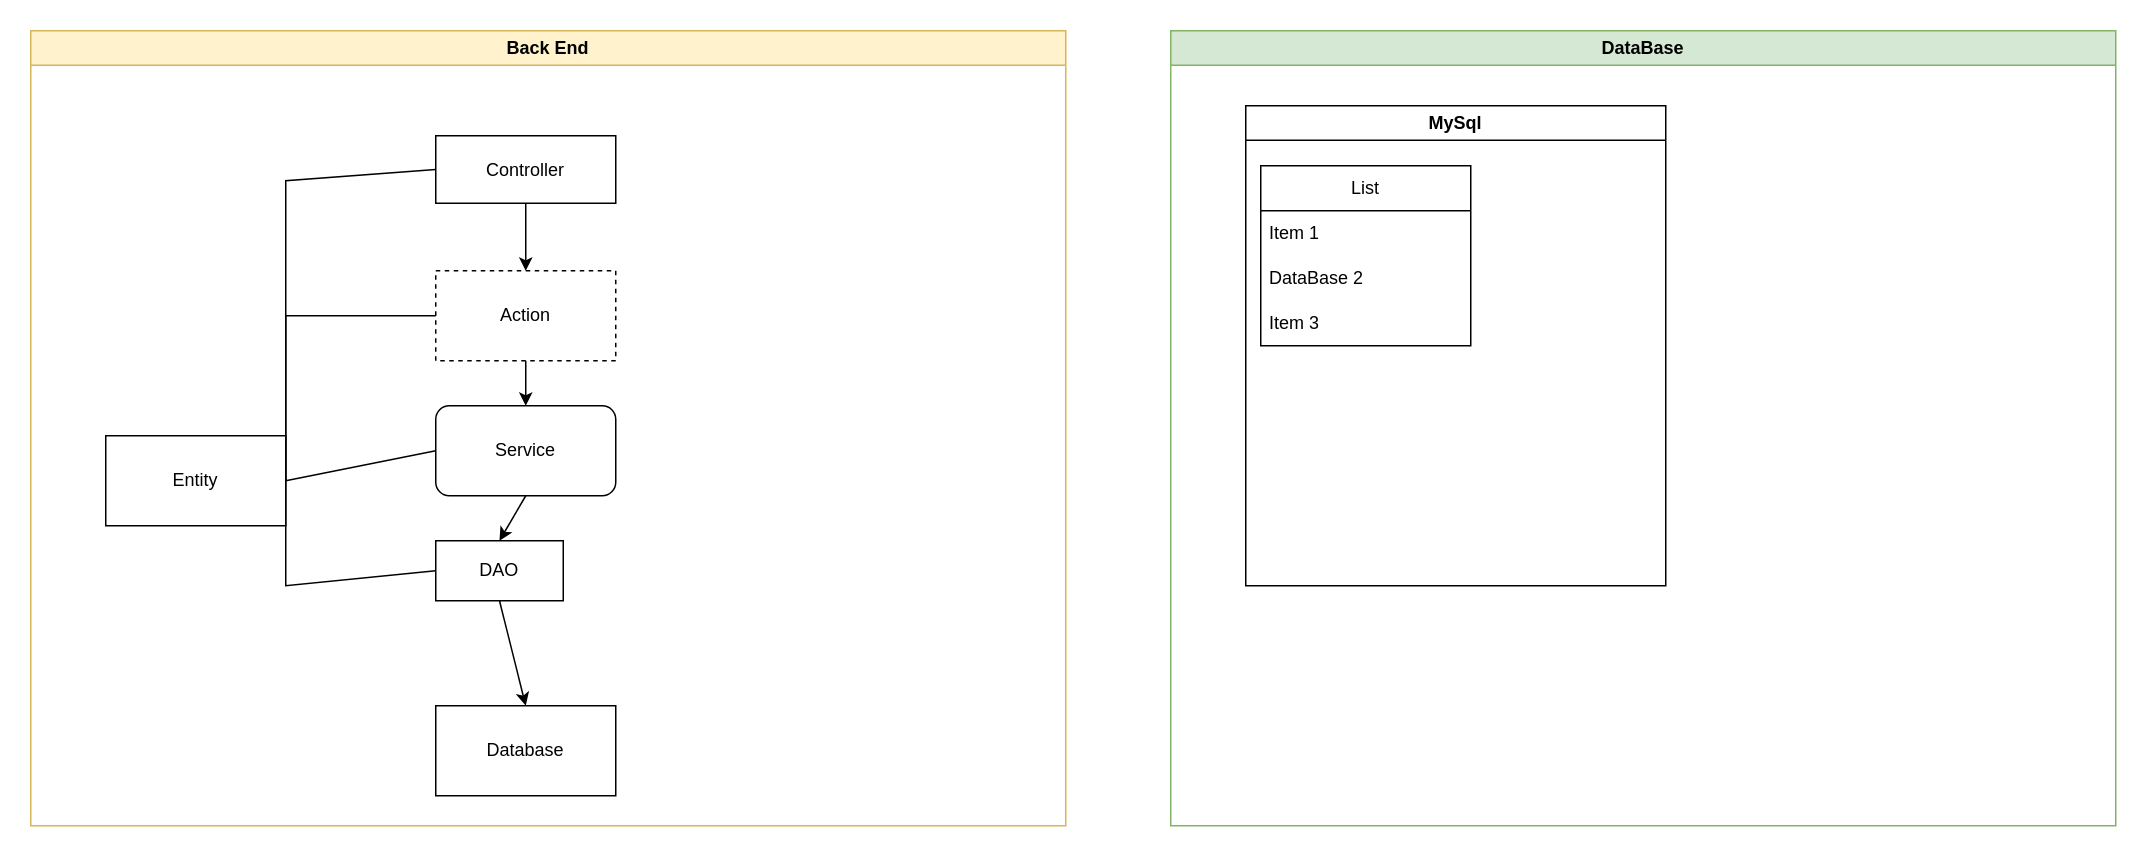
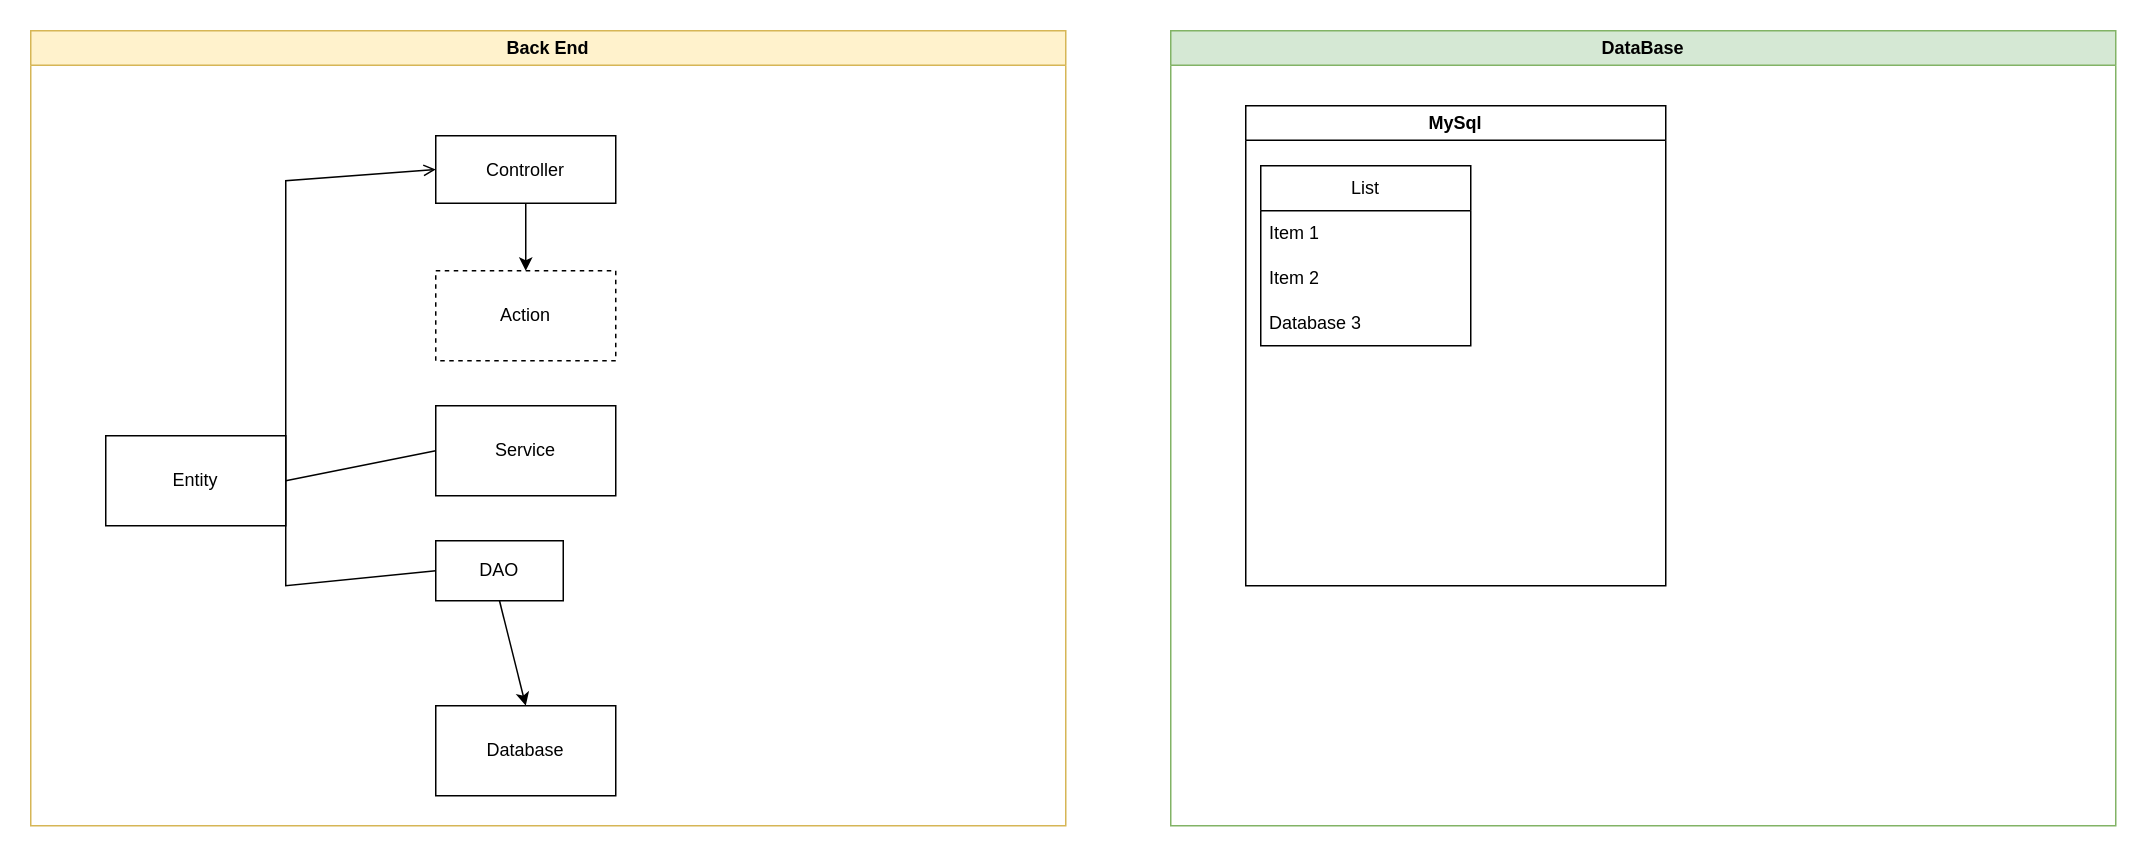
(430, 170) -> (429, 170)
(1318, 278) -> (1298, 278)
(361, 316) -> none
(1298, 323) -> (1318, 323)
(526, 378) -> none
(526, 451) -> (526, 451)
(515, 514) -> none
